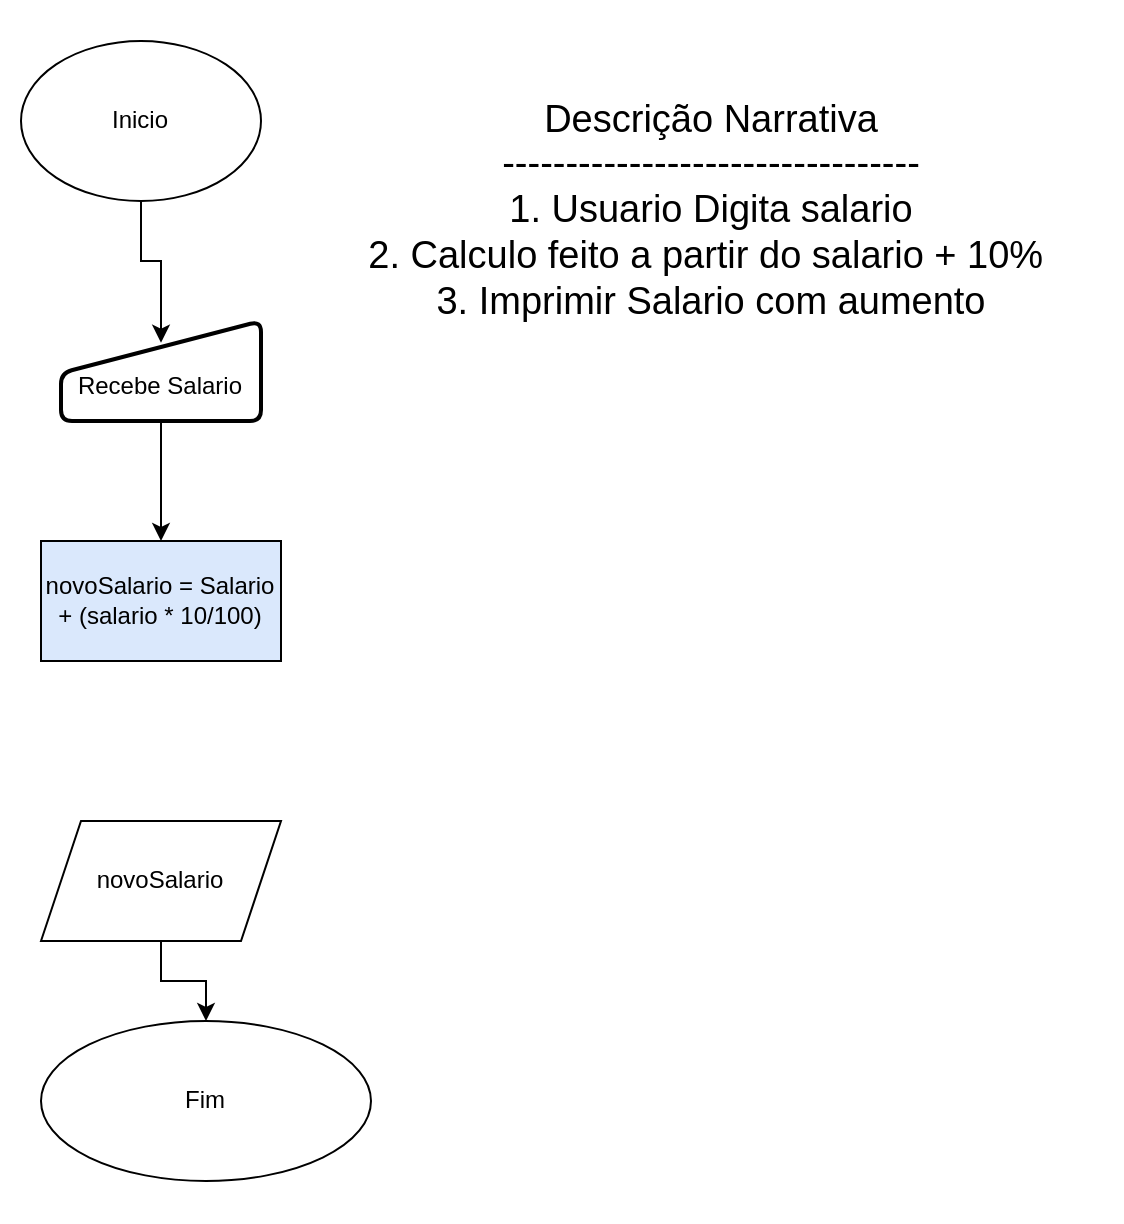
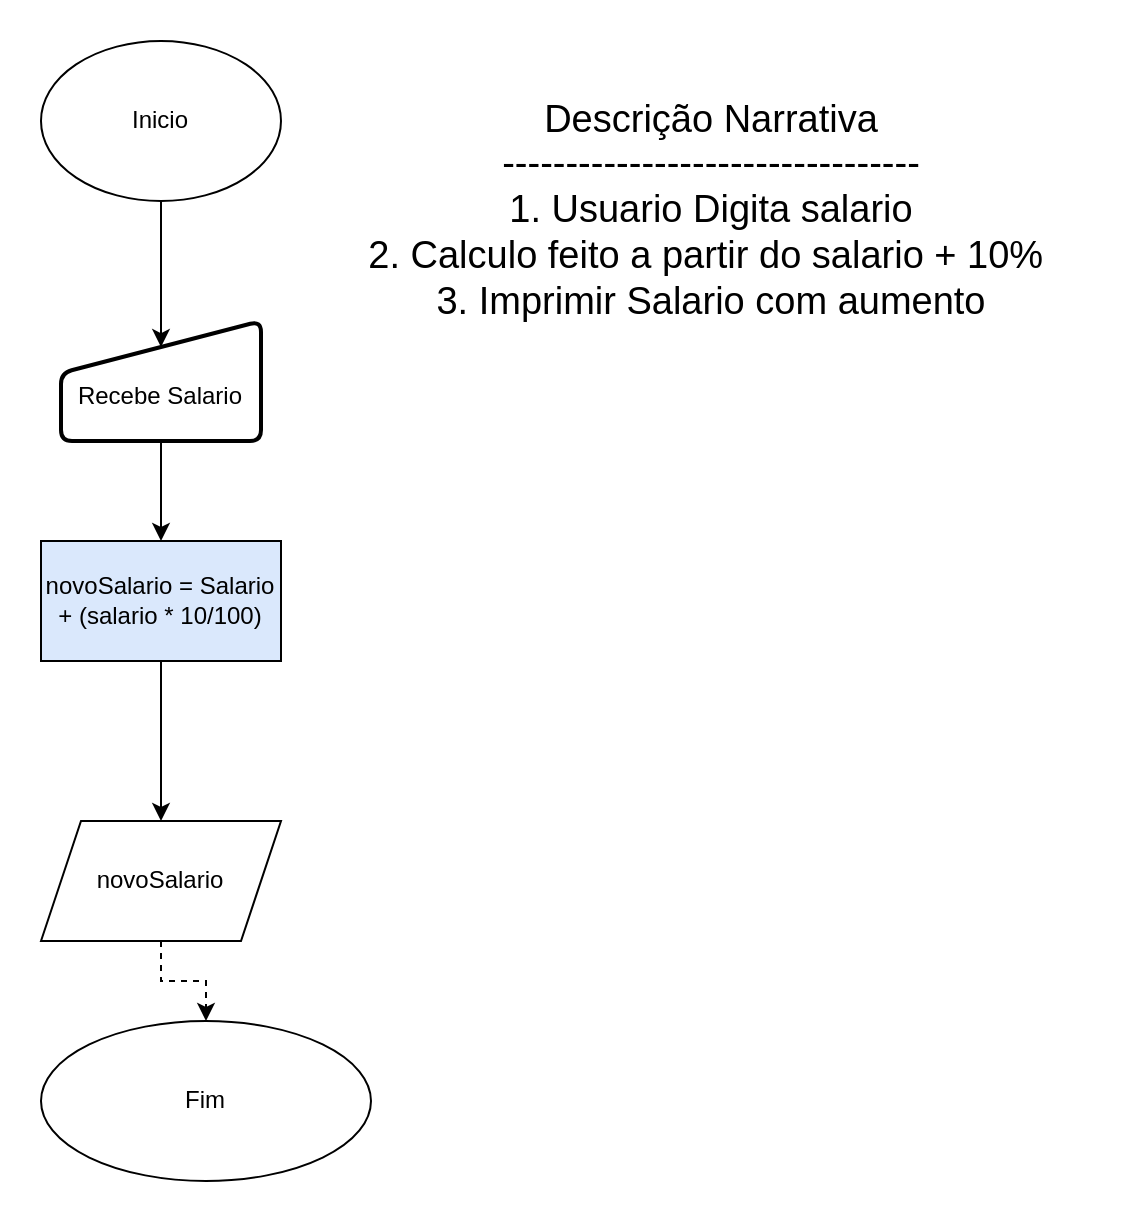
(141, 121) -> (161, 121)
(161, 371) -> (161, 381)
none -> (161, 734)
(177, 981) -> (177, 981)
